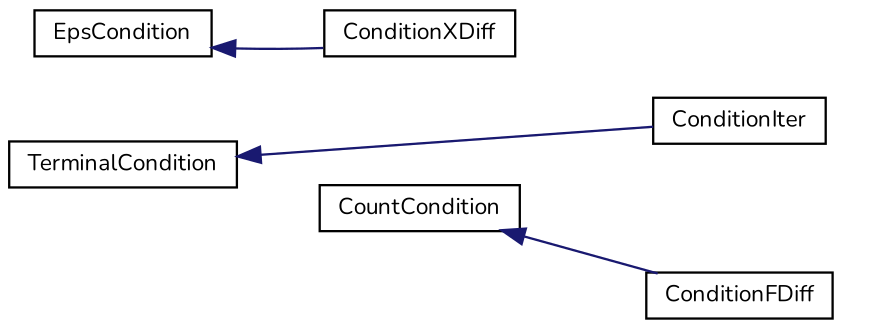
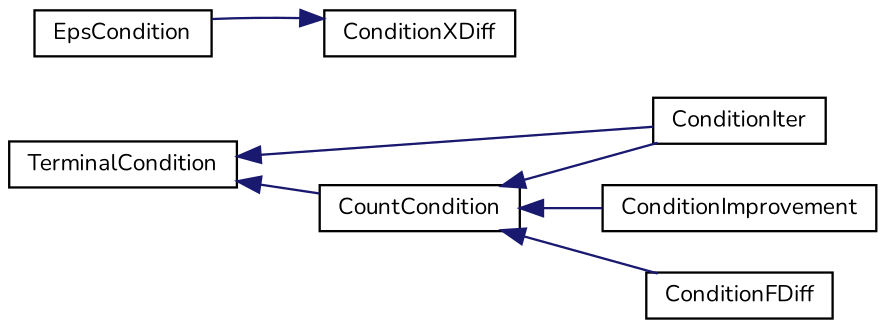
(280, 49) -> (256, 18)
none -> (591, 161)
none -> (290, 189)
none -> (739, 208)
